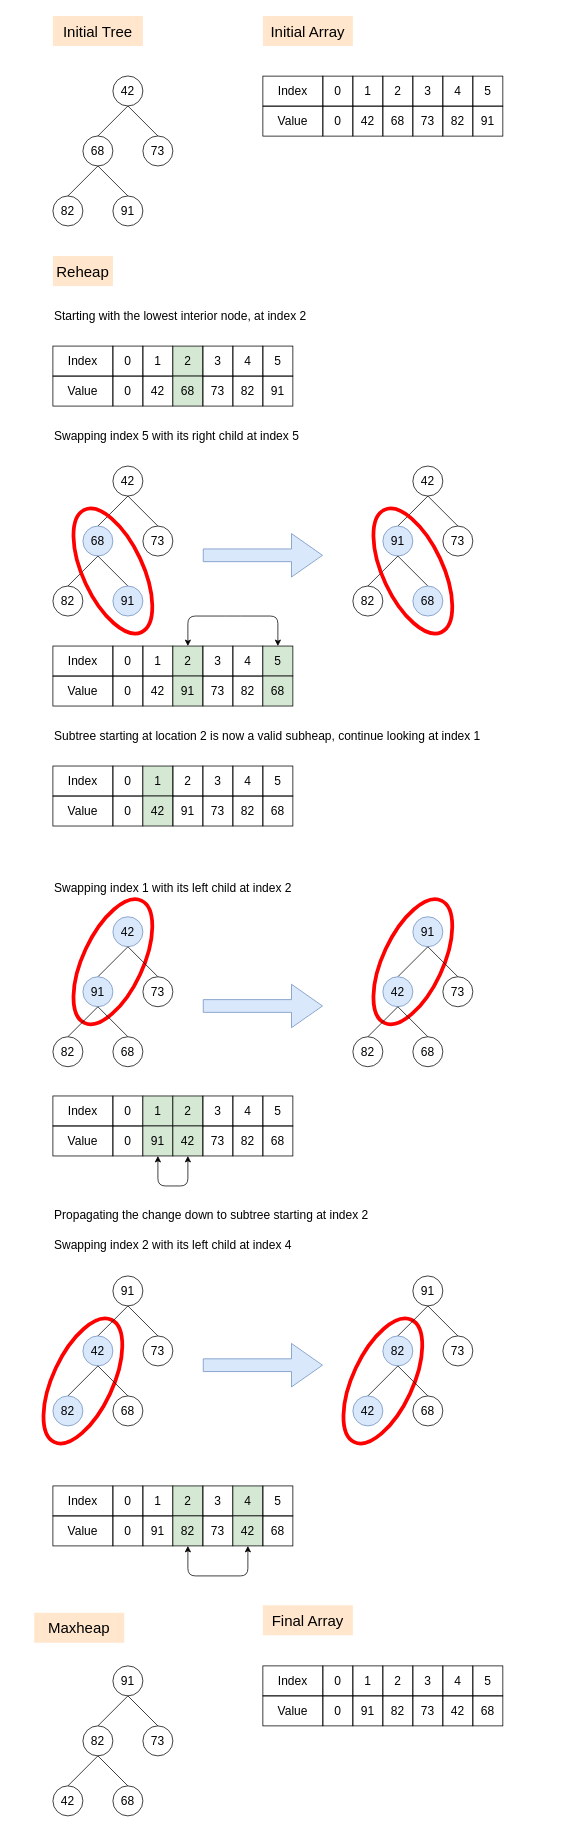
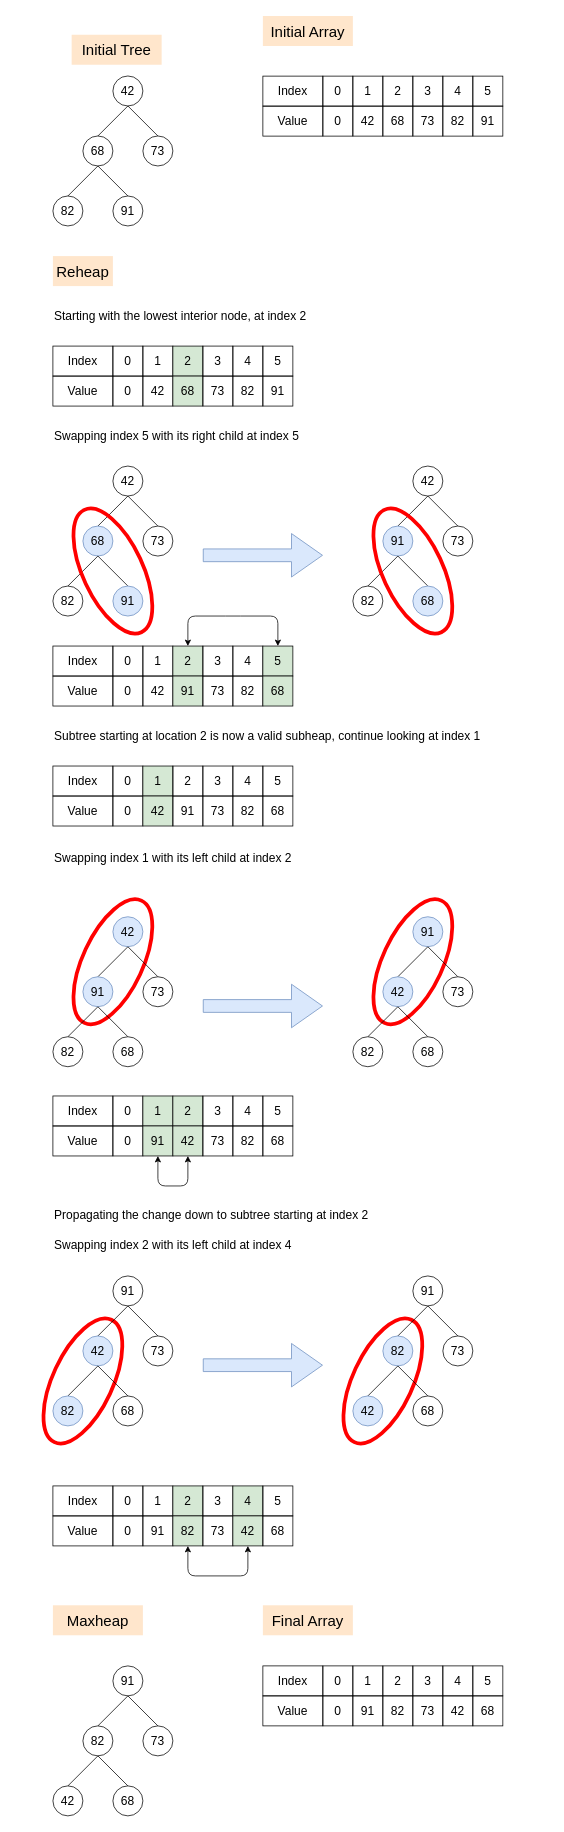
(98, 31) -> (117, 50)
(188, 887) -> (188, 857)
(79, 1628) -> (98, 1621)
